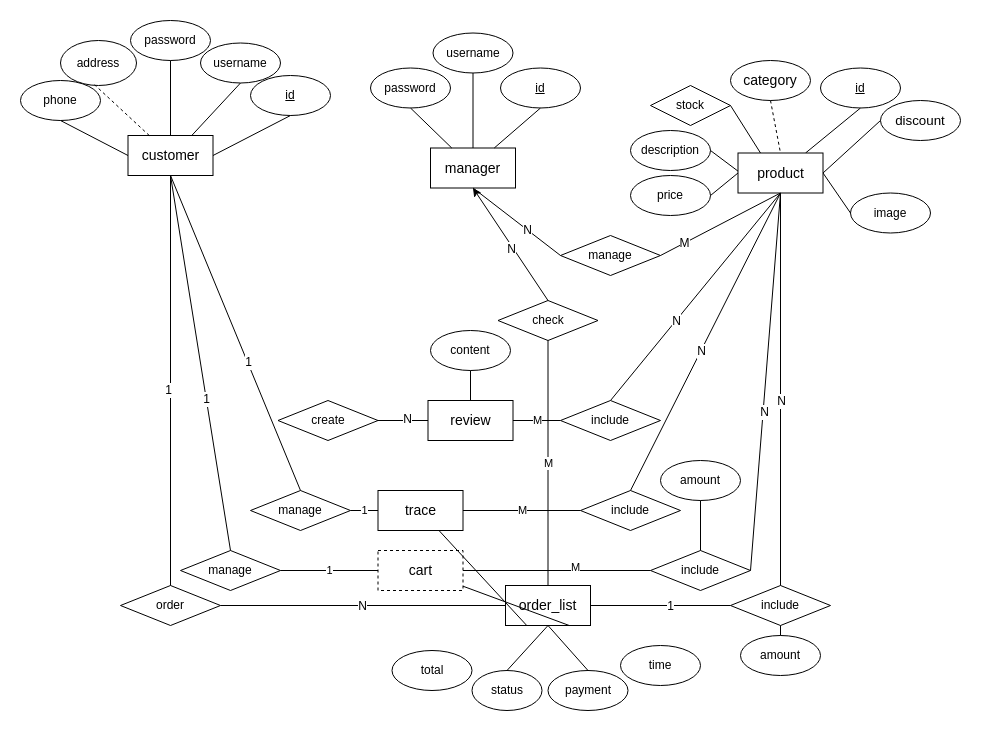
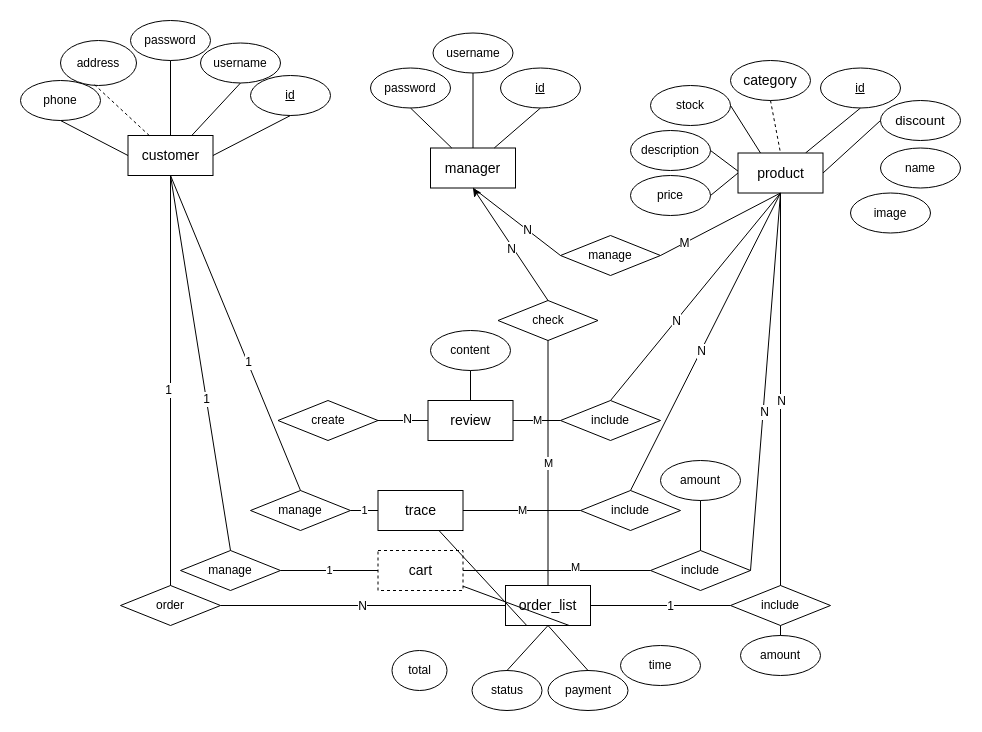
(691, 106) -> (691, 106)
none -> (921, 168)
(837, 194) -> none
(432, 671) -> (420, 671)
